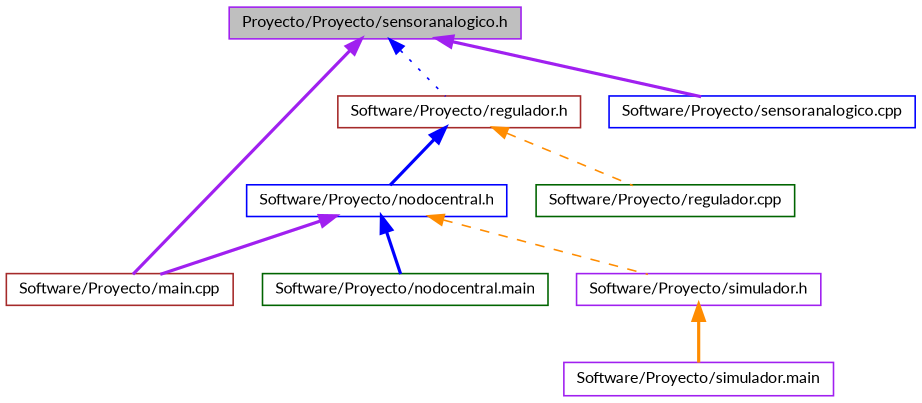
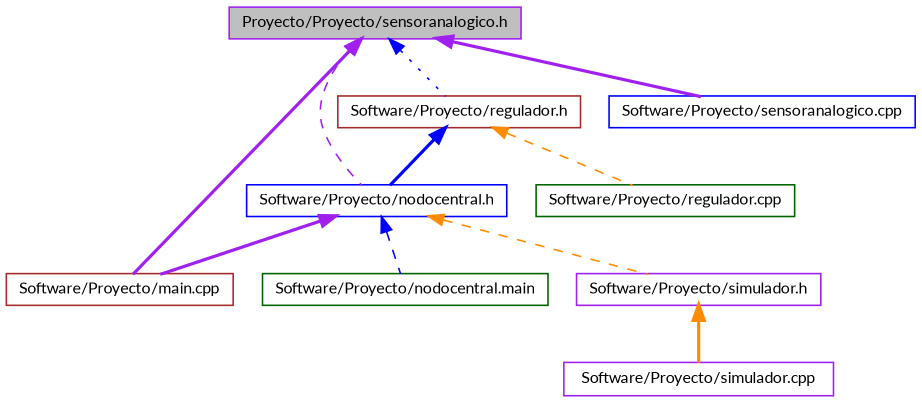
none -> (321, 121)
(394, 253) -> (394, 253)
(699, 379) -> (699, 379)
